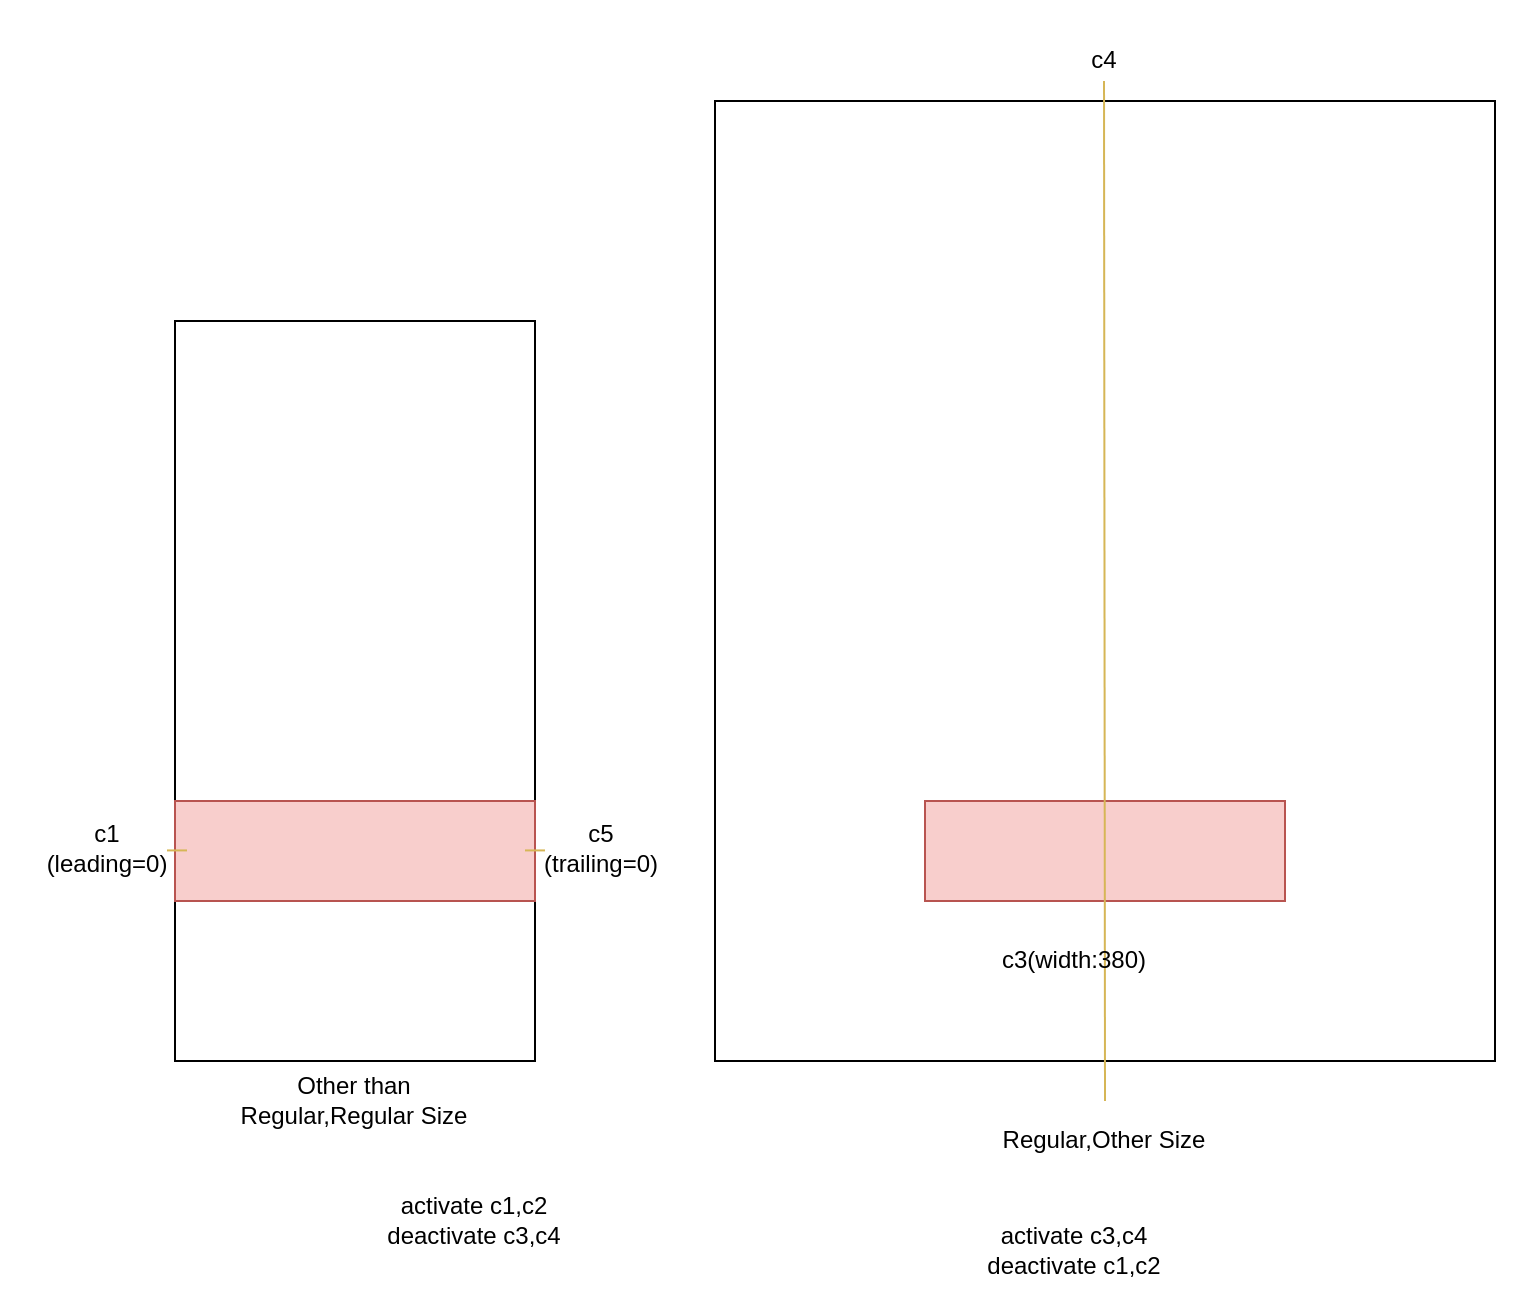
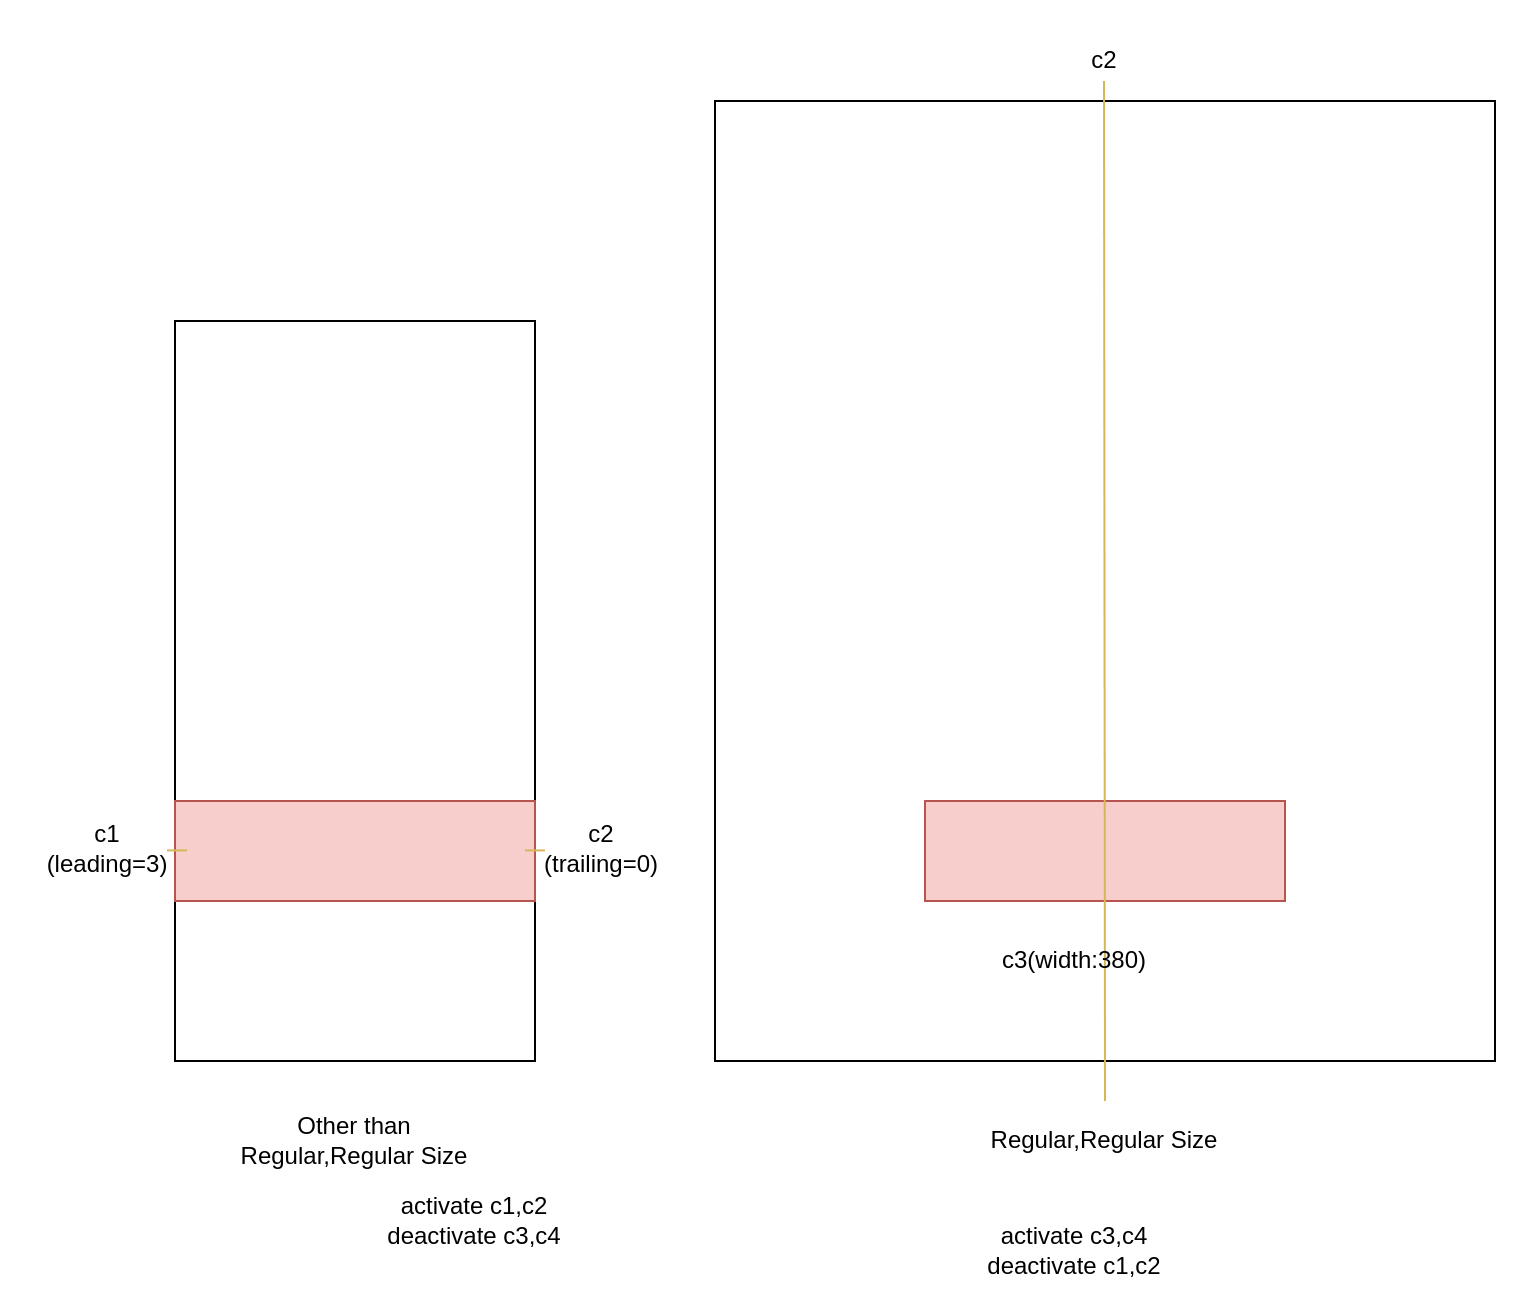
(1105, 61) -> (1105, 61)
(108, 849) -> (108, 849)
(602, 849) -> (602, 849)
(355, 1101) -> (355, 1141)
(1105, 1141) -> (1105, 1141)
